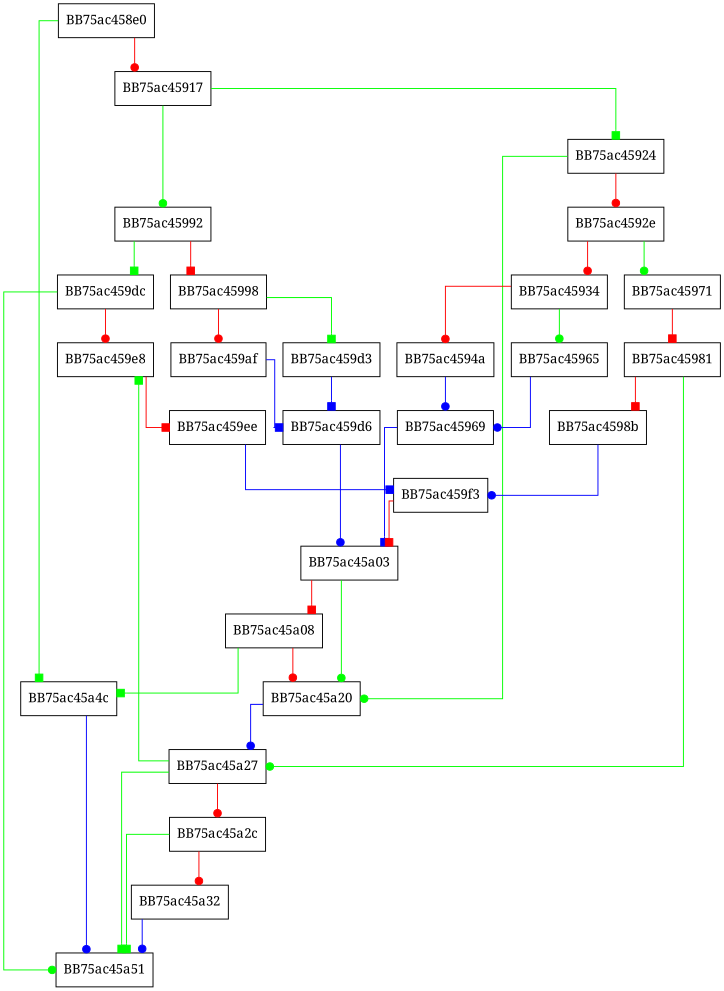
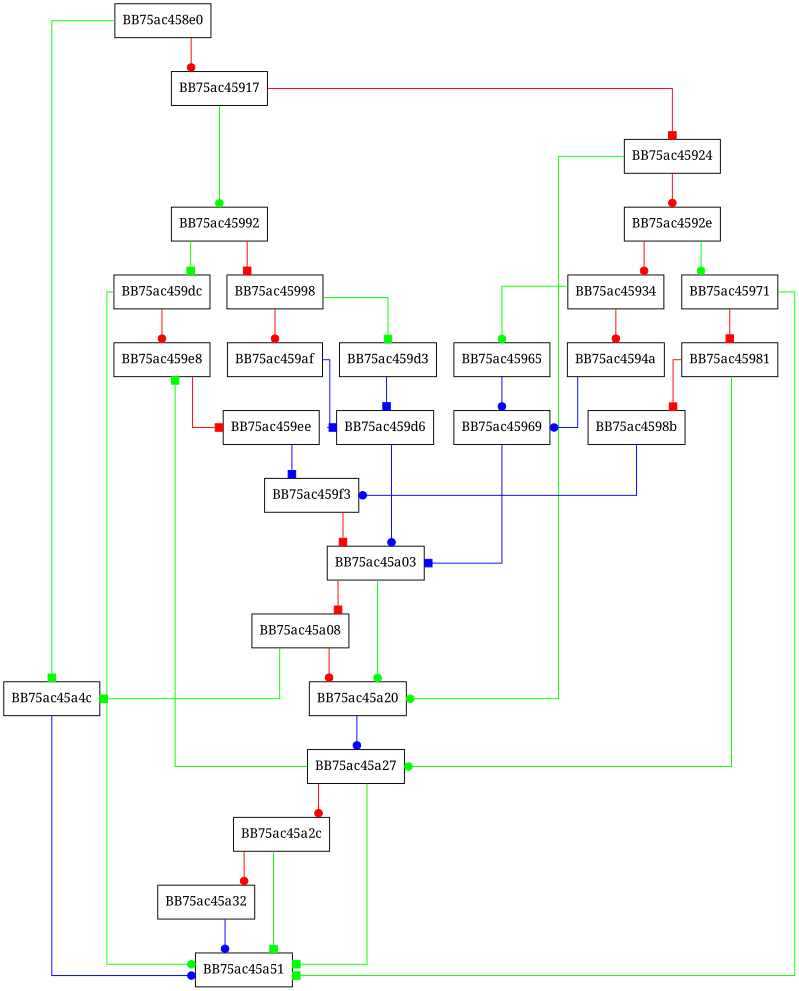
(434, 89) -> (491, 89)
none -> (795, 872)
